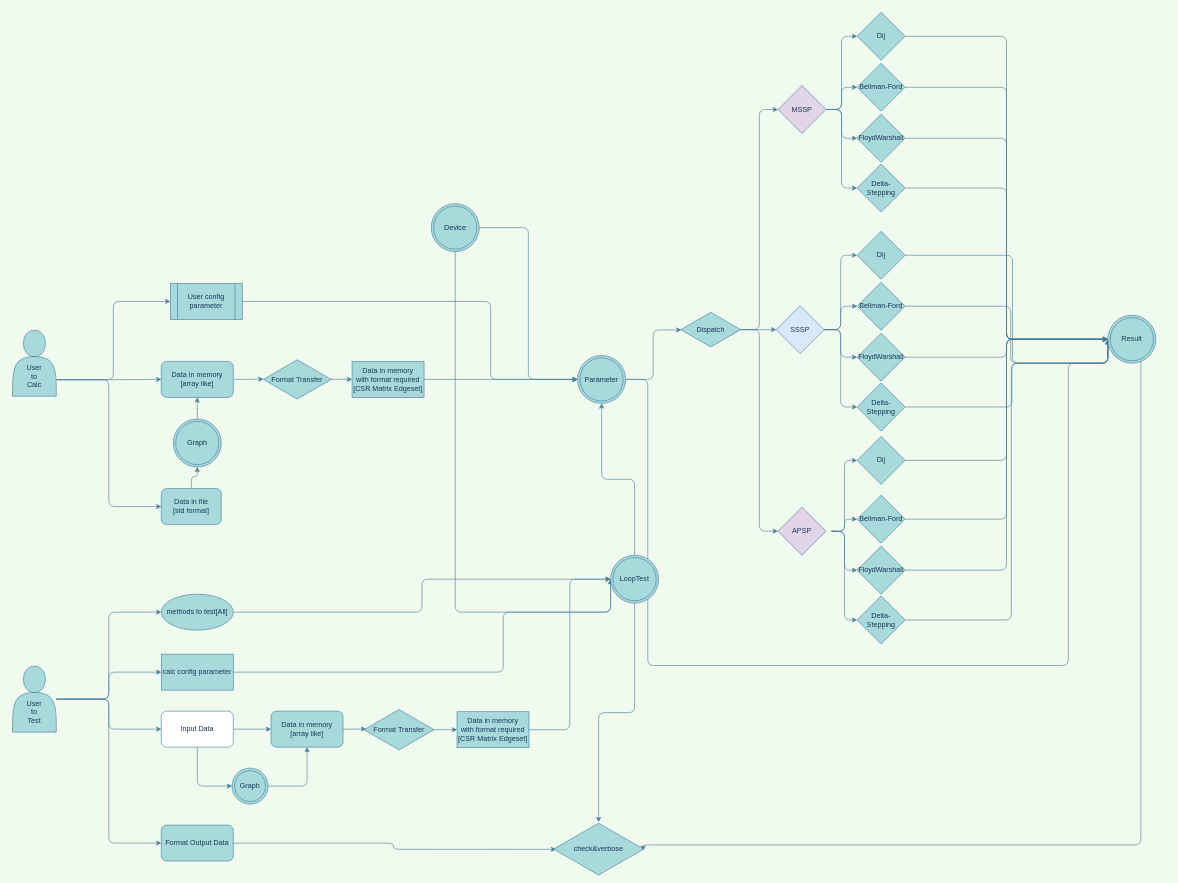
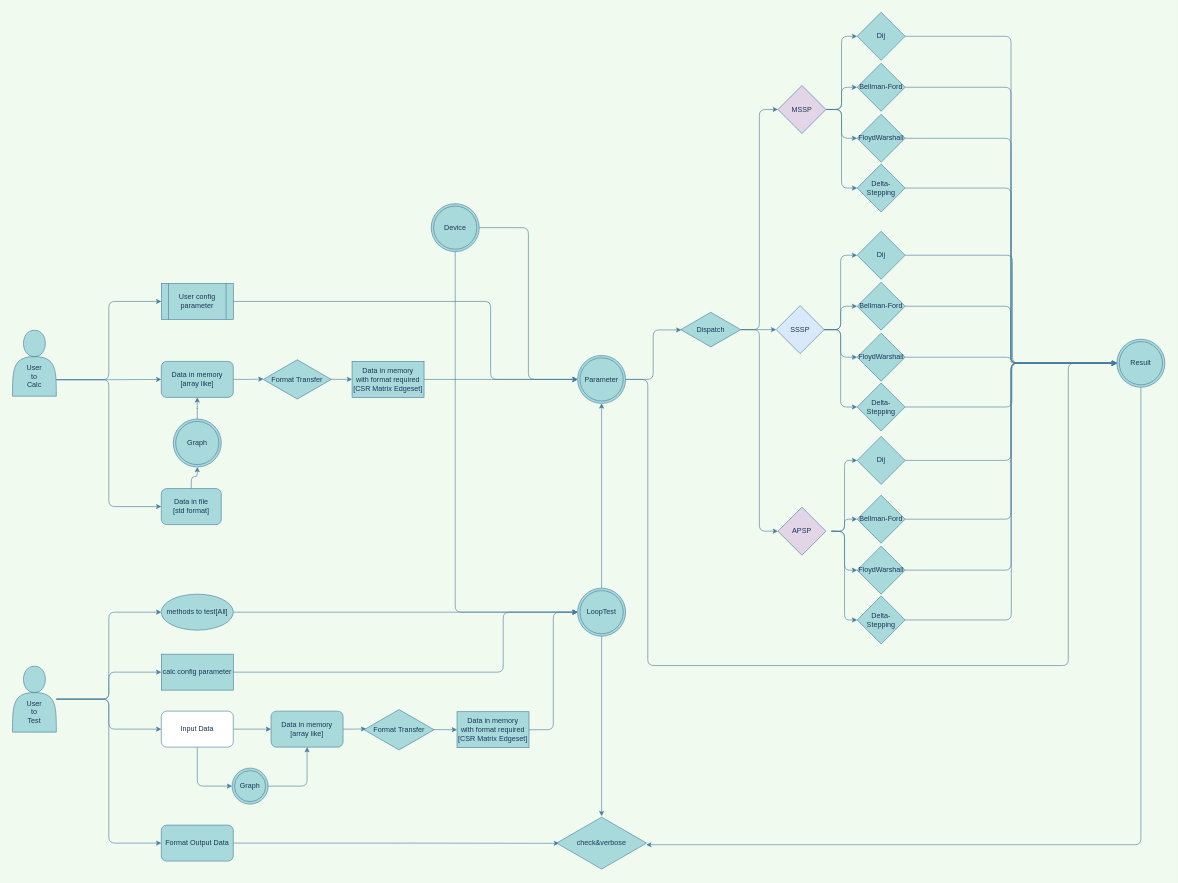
(206, 302) -> (197, 302)
(1132, 339) -> (1141, 363)
(635, 579) -> (602, 612)
(599, 849) -> (602, 843)
